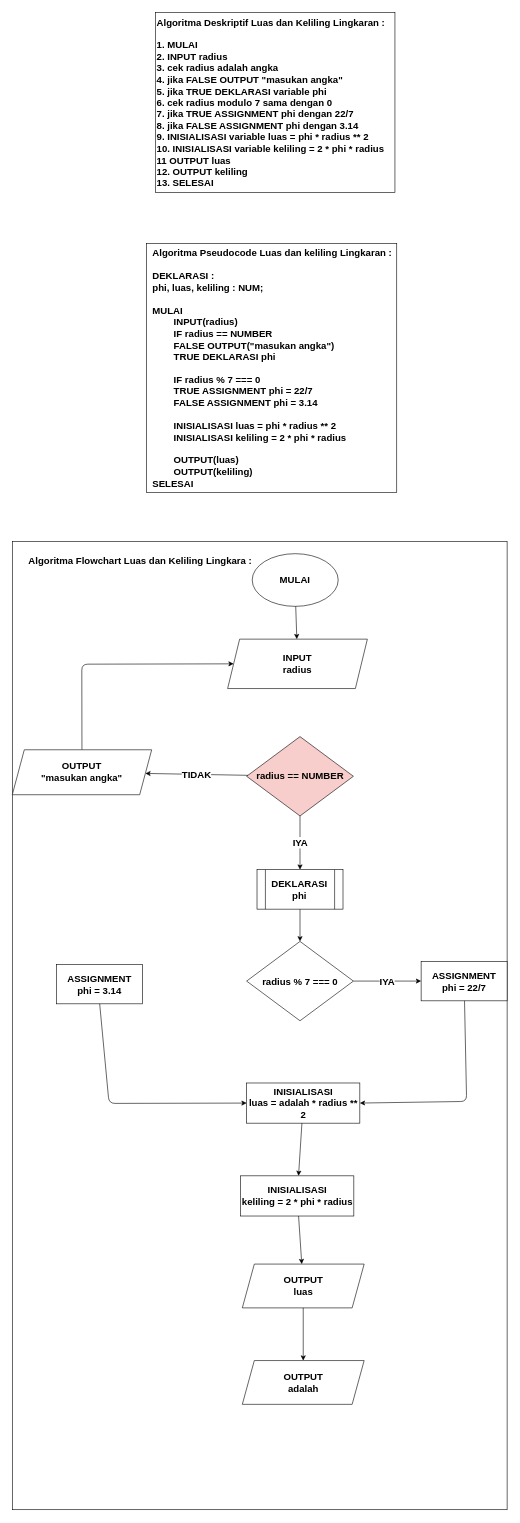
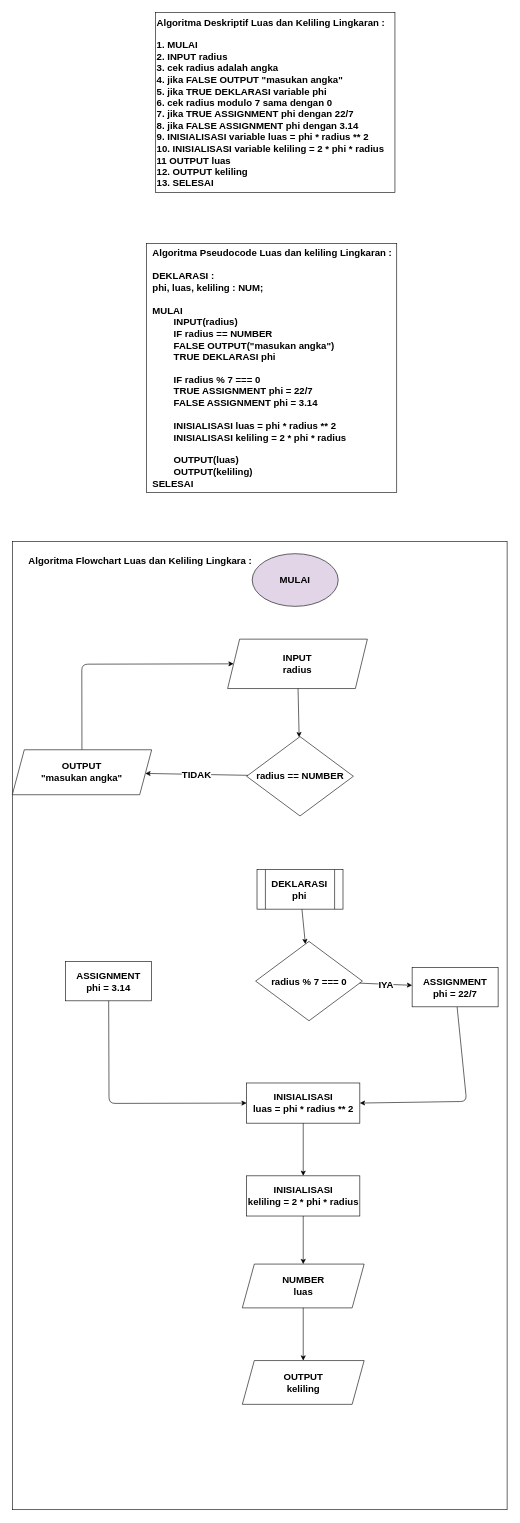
(295, 580) -> (295, 580)
(297, 629) -> none
none -> (299, 708)
(300, 776) -> (300, 776)
(300, 842) -> none
(300, 981) -> (309, 981)
(464, 981) -> (455, 987)
(100, 984) -> (109, 981)
(304, 1103) -> (304, 1103)
(297, 1196) -> (303, 1196)
(304, 1286) -> (304, 1286)
(304, 1383) -> (304, 1383)
